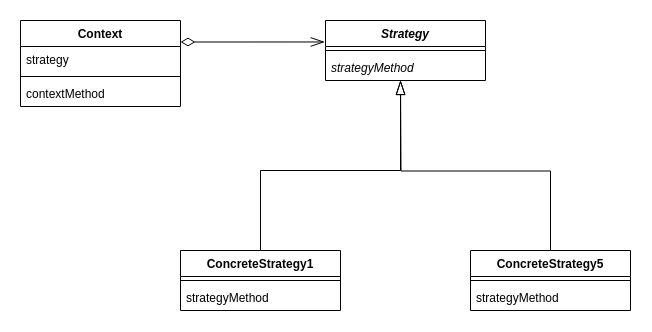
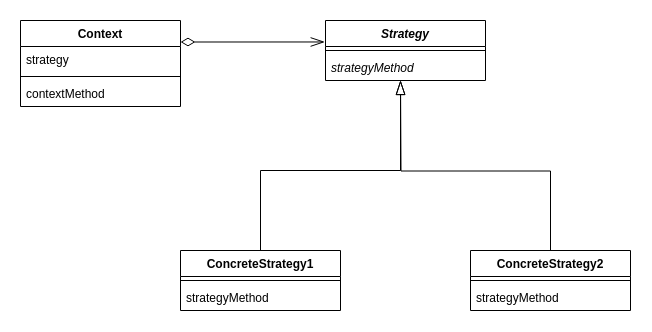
(550, 264) -> (550, 264)
